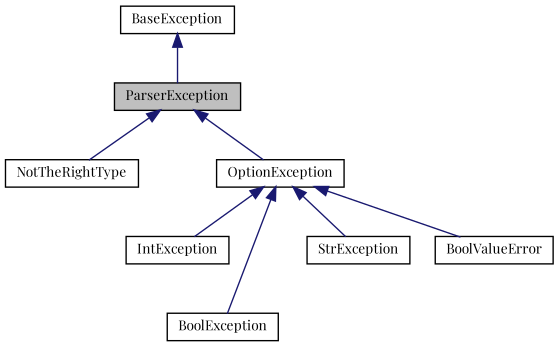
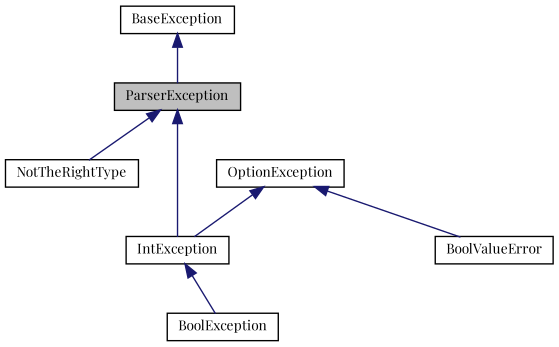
(234, 139) -> (178, 180)
(358, 250) -> none
(249, 257) -> (204, 295)
